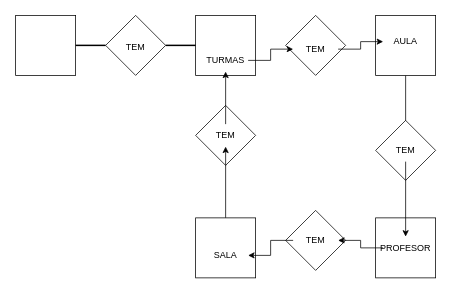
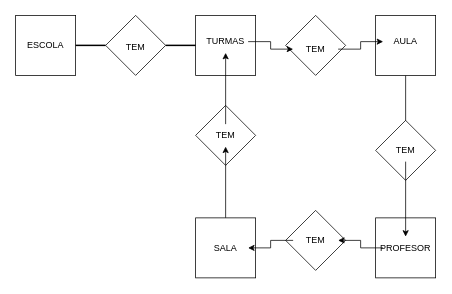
none -> (45, 45)
(225, 60) -> (225, 42)
(225, 255) -> (225, 248)
